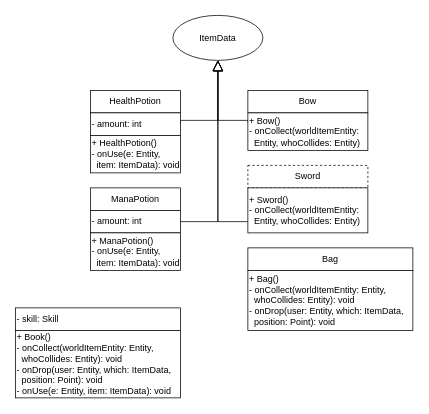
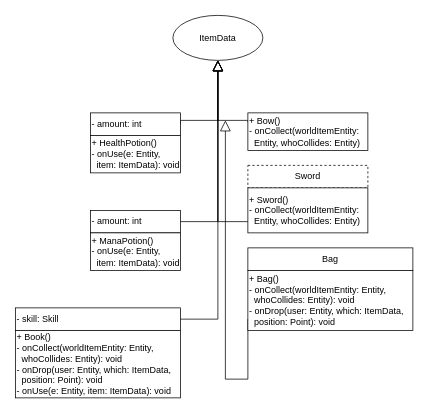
(135, 102) -> none
(308, 102) -> none
(135, 199) -> none
none -> (218, 290)
